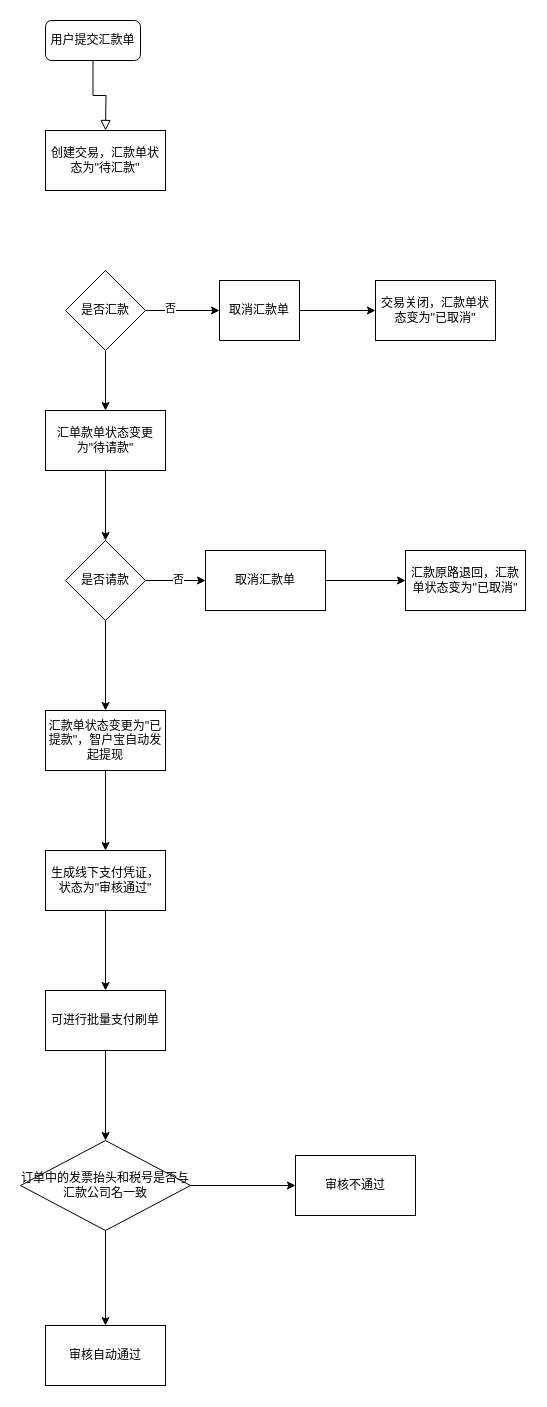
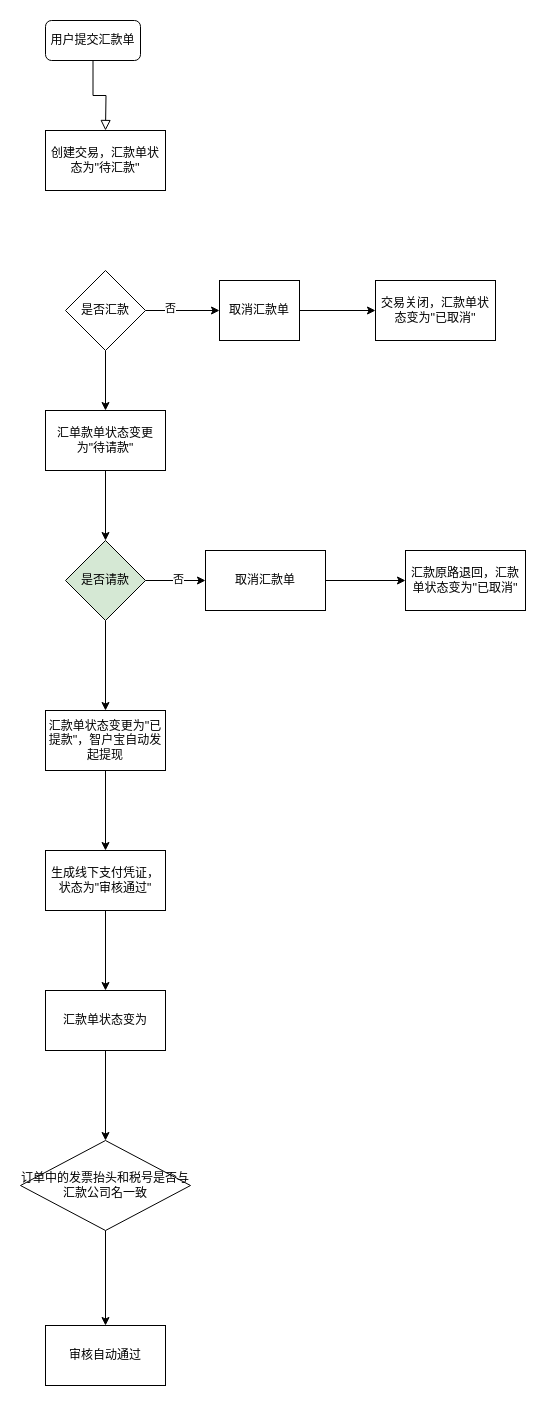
(106, 581) -> (106, 581)
(106, 1021) -> (106, 1021)
(240, 1186) -> none
(356, 1186) -> none
